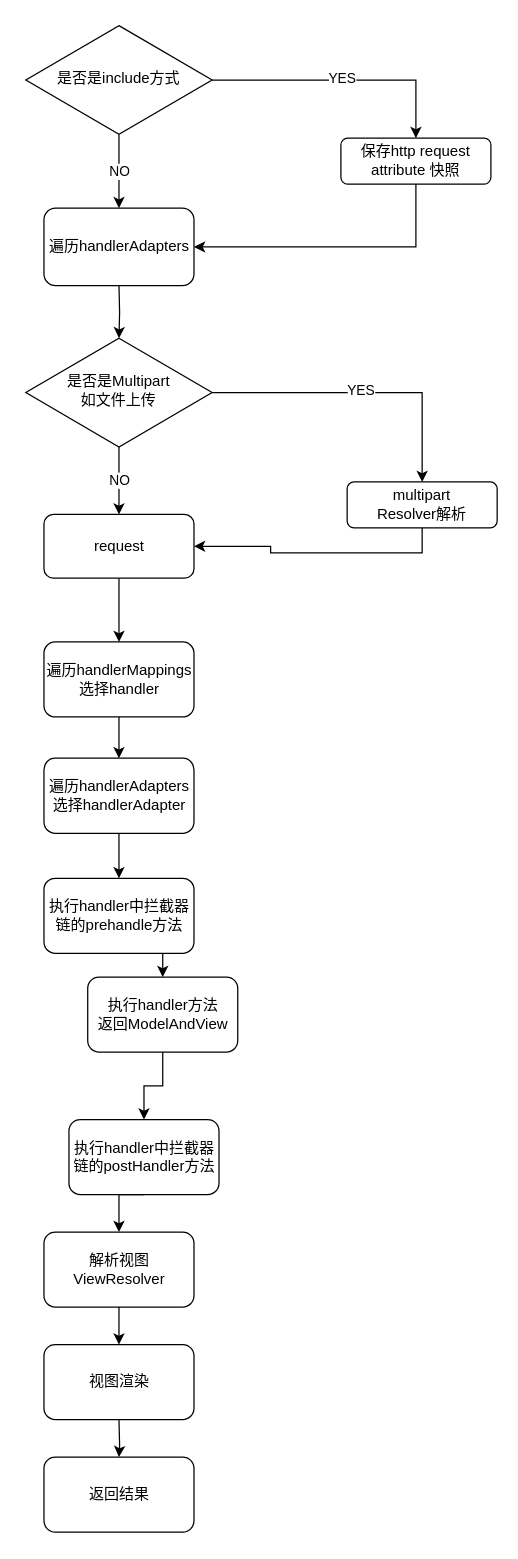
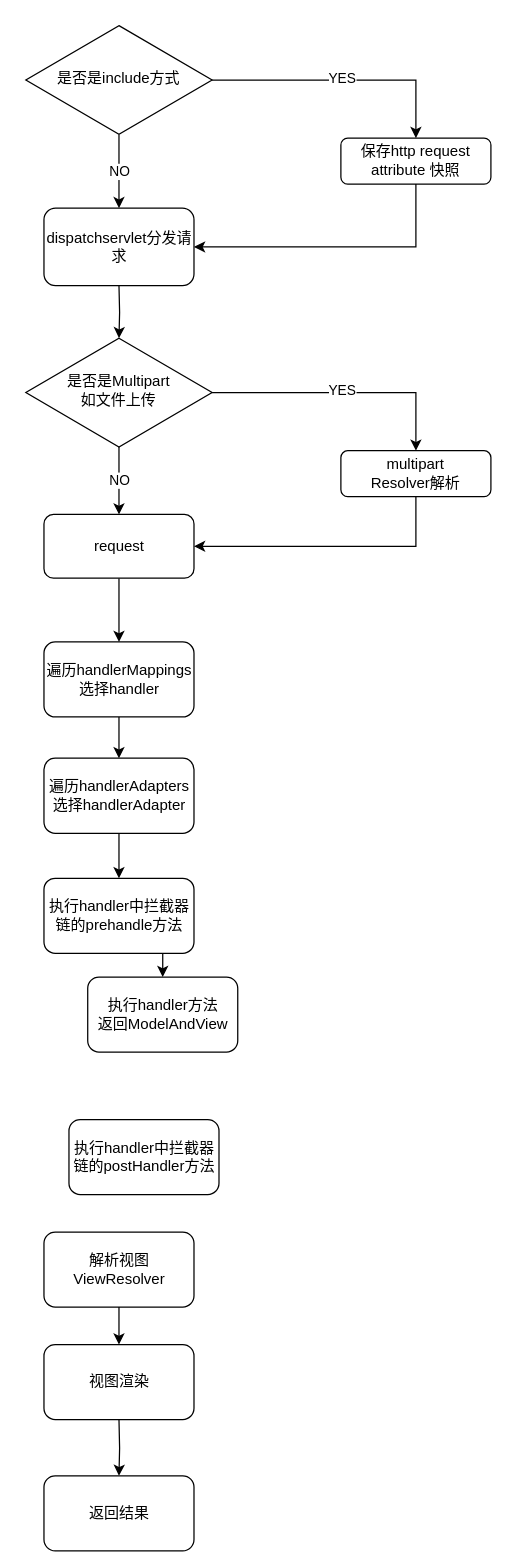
(119, 247) -> (119, 247)
(422, 505) -> (416, 474)
(157, 1086) -> none
(119, 1208) -> none
(119, 1494) -> (119, 1513)
